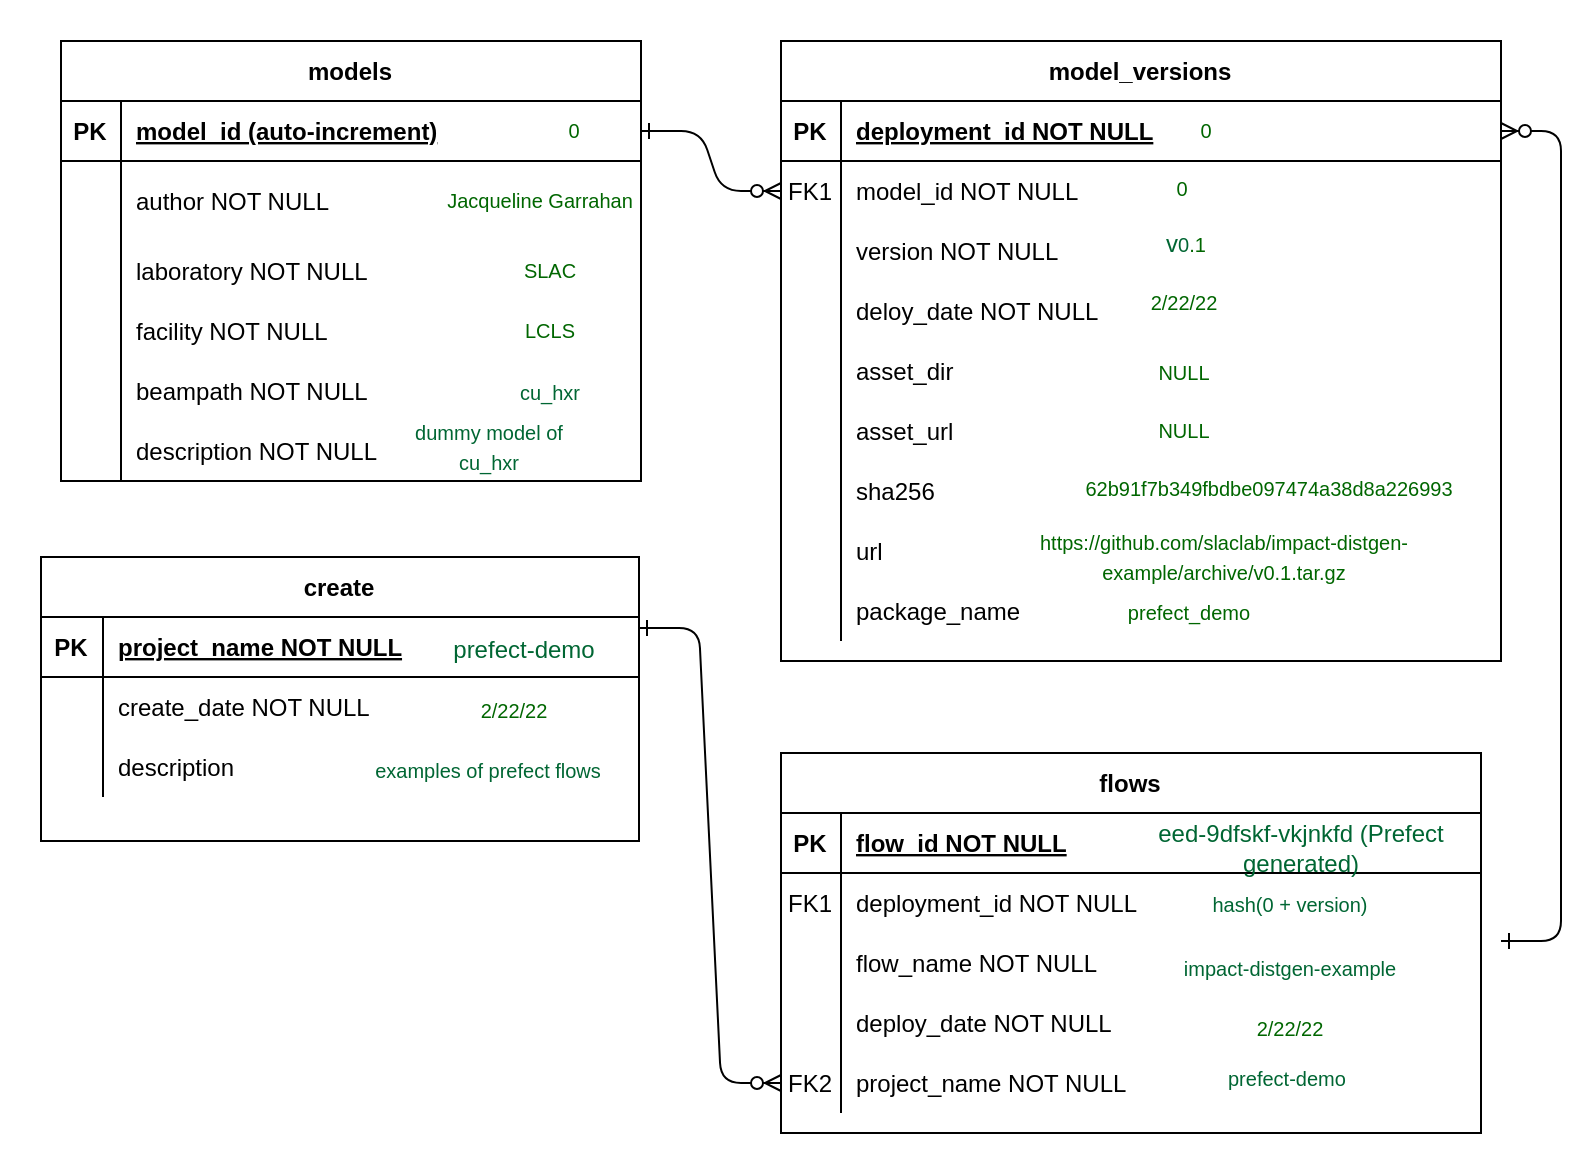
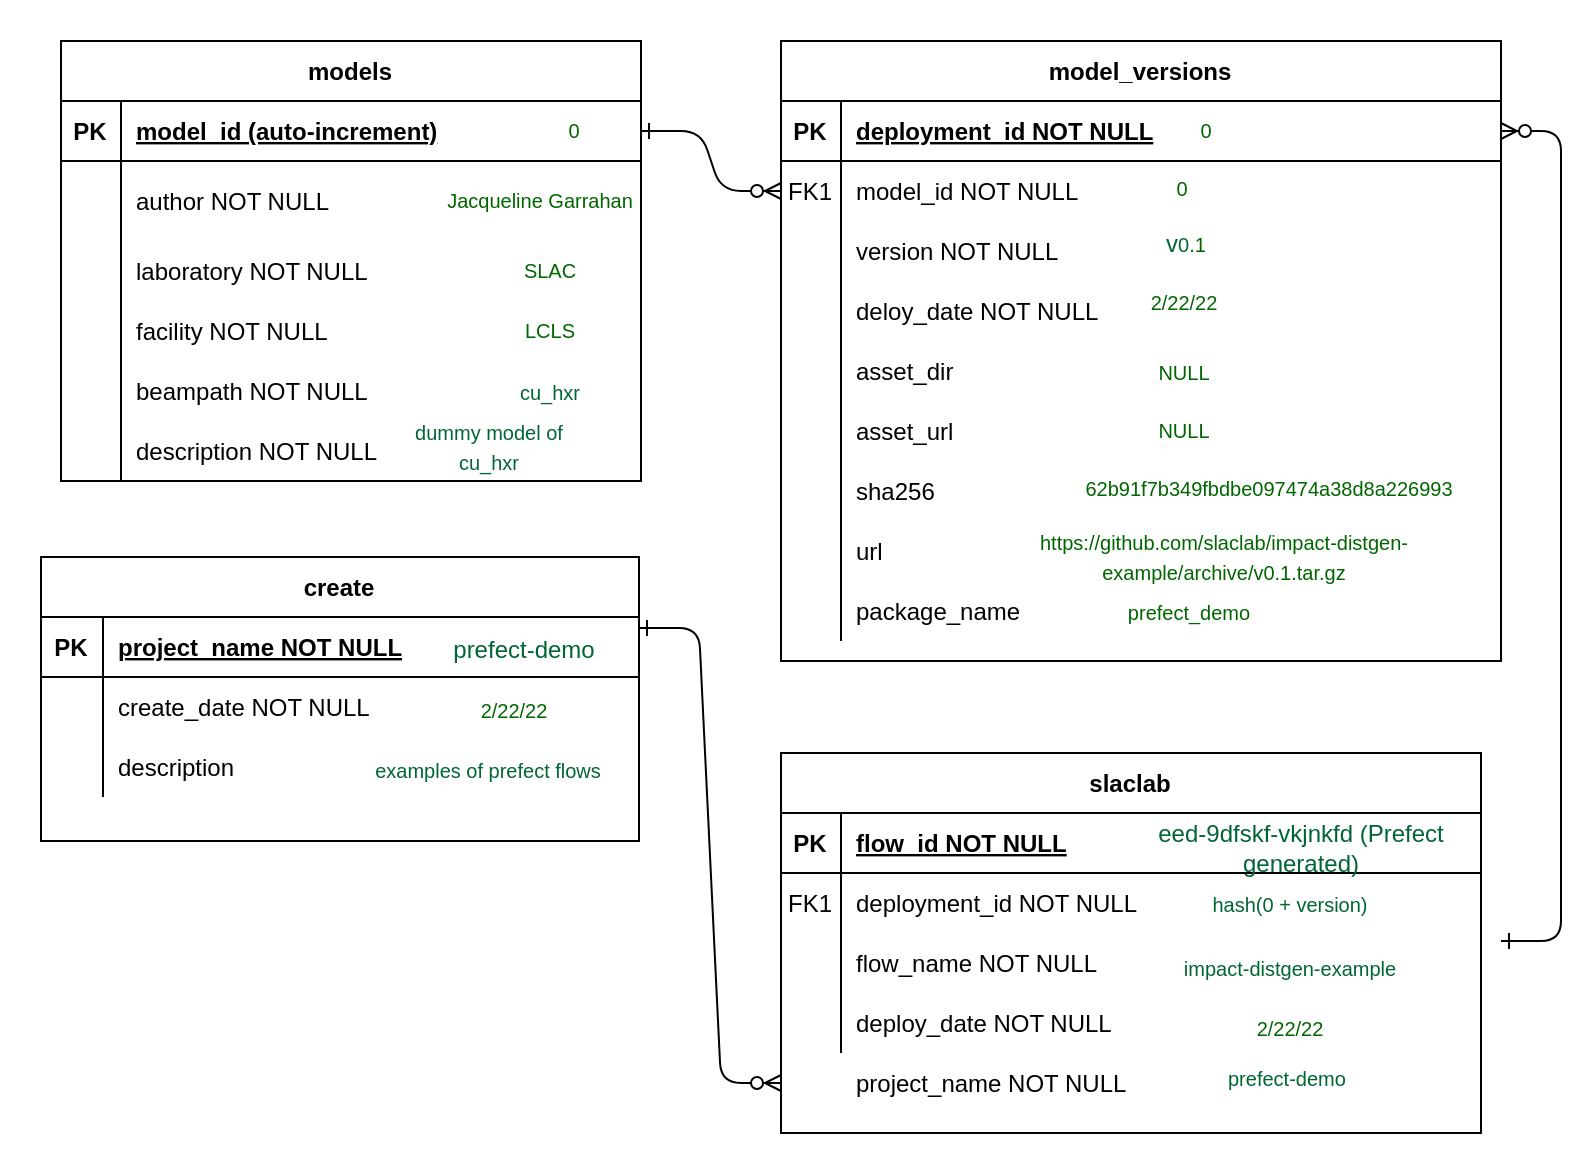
(1130, 784) -> (1130, 784)
(811, 1083) -> none
